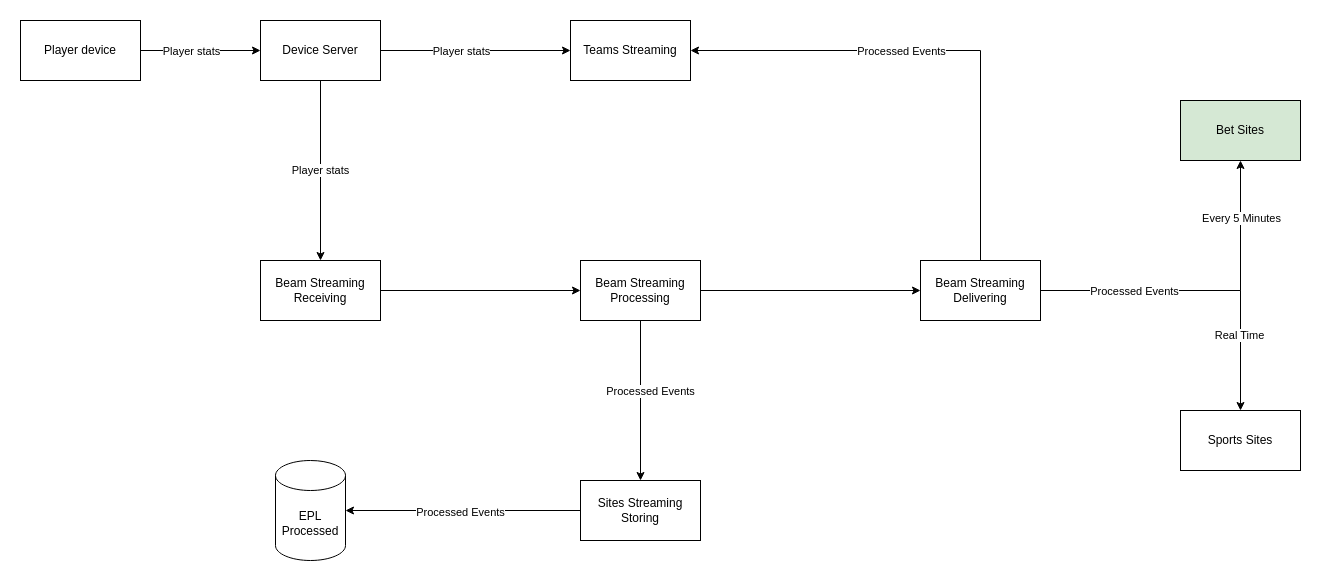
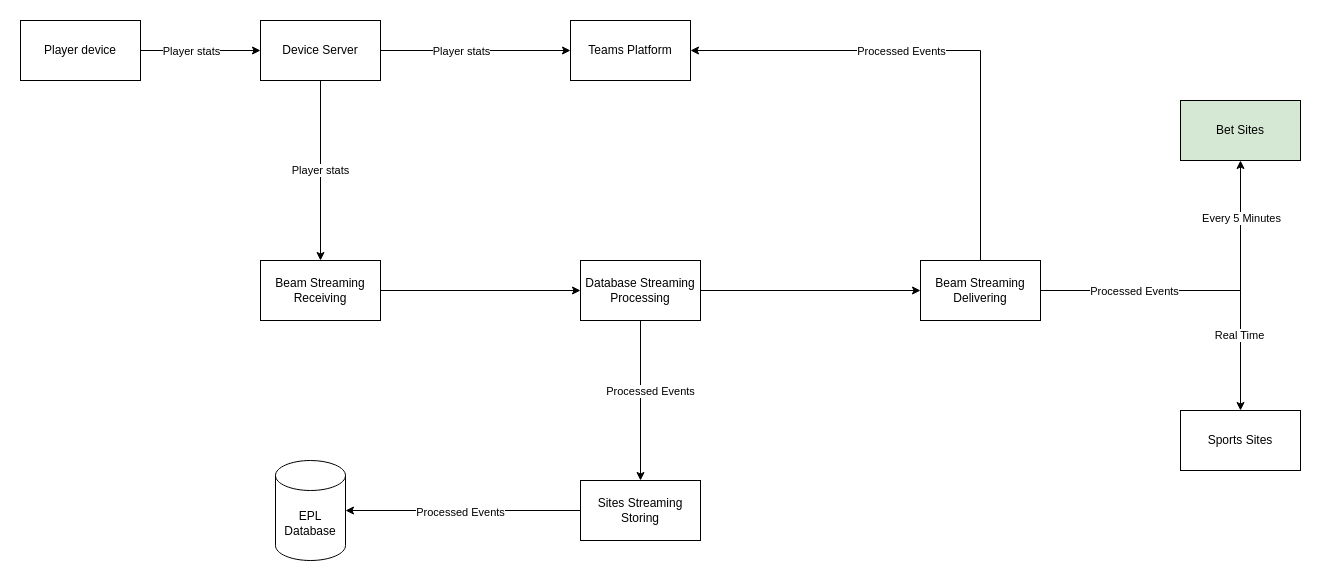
(631, 51) -> (631, 51)
(641, 291) -> (641, 291)
(311, 524) -> (311, 524)
